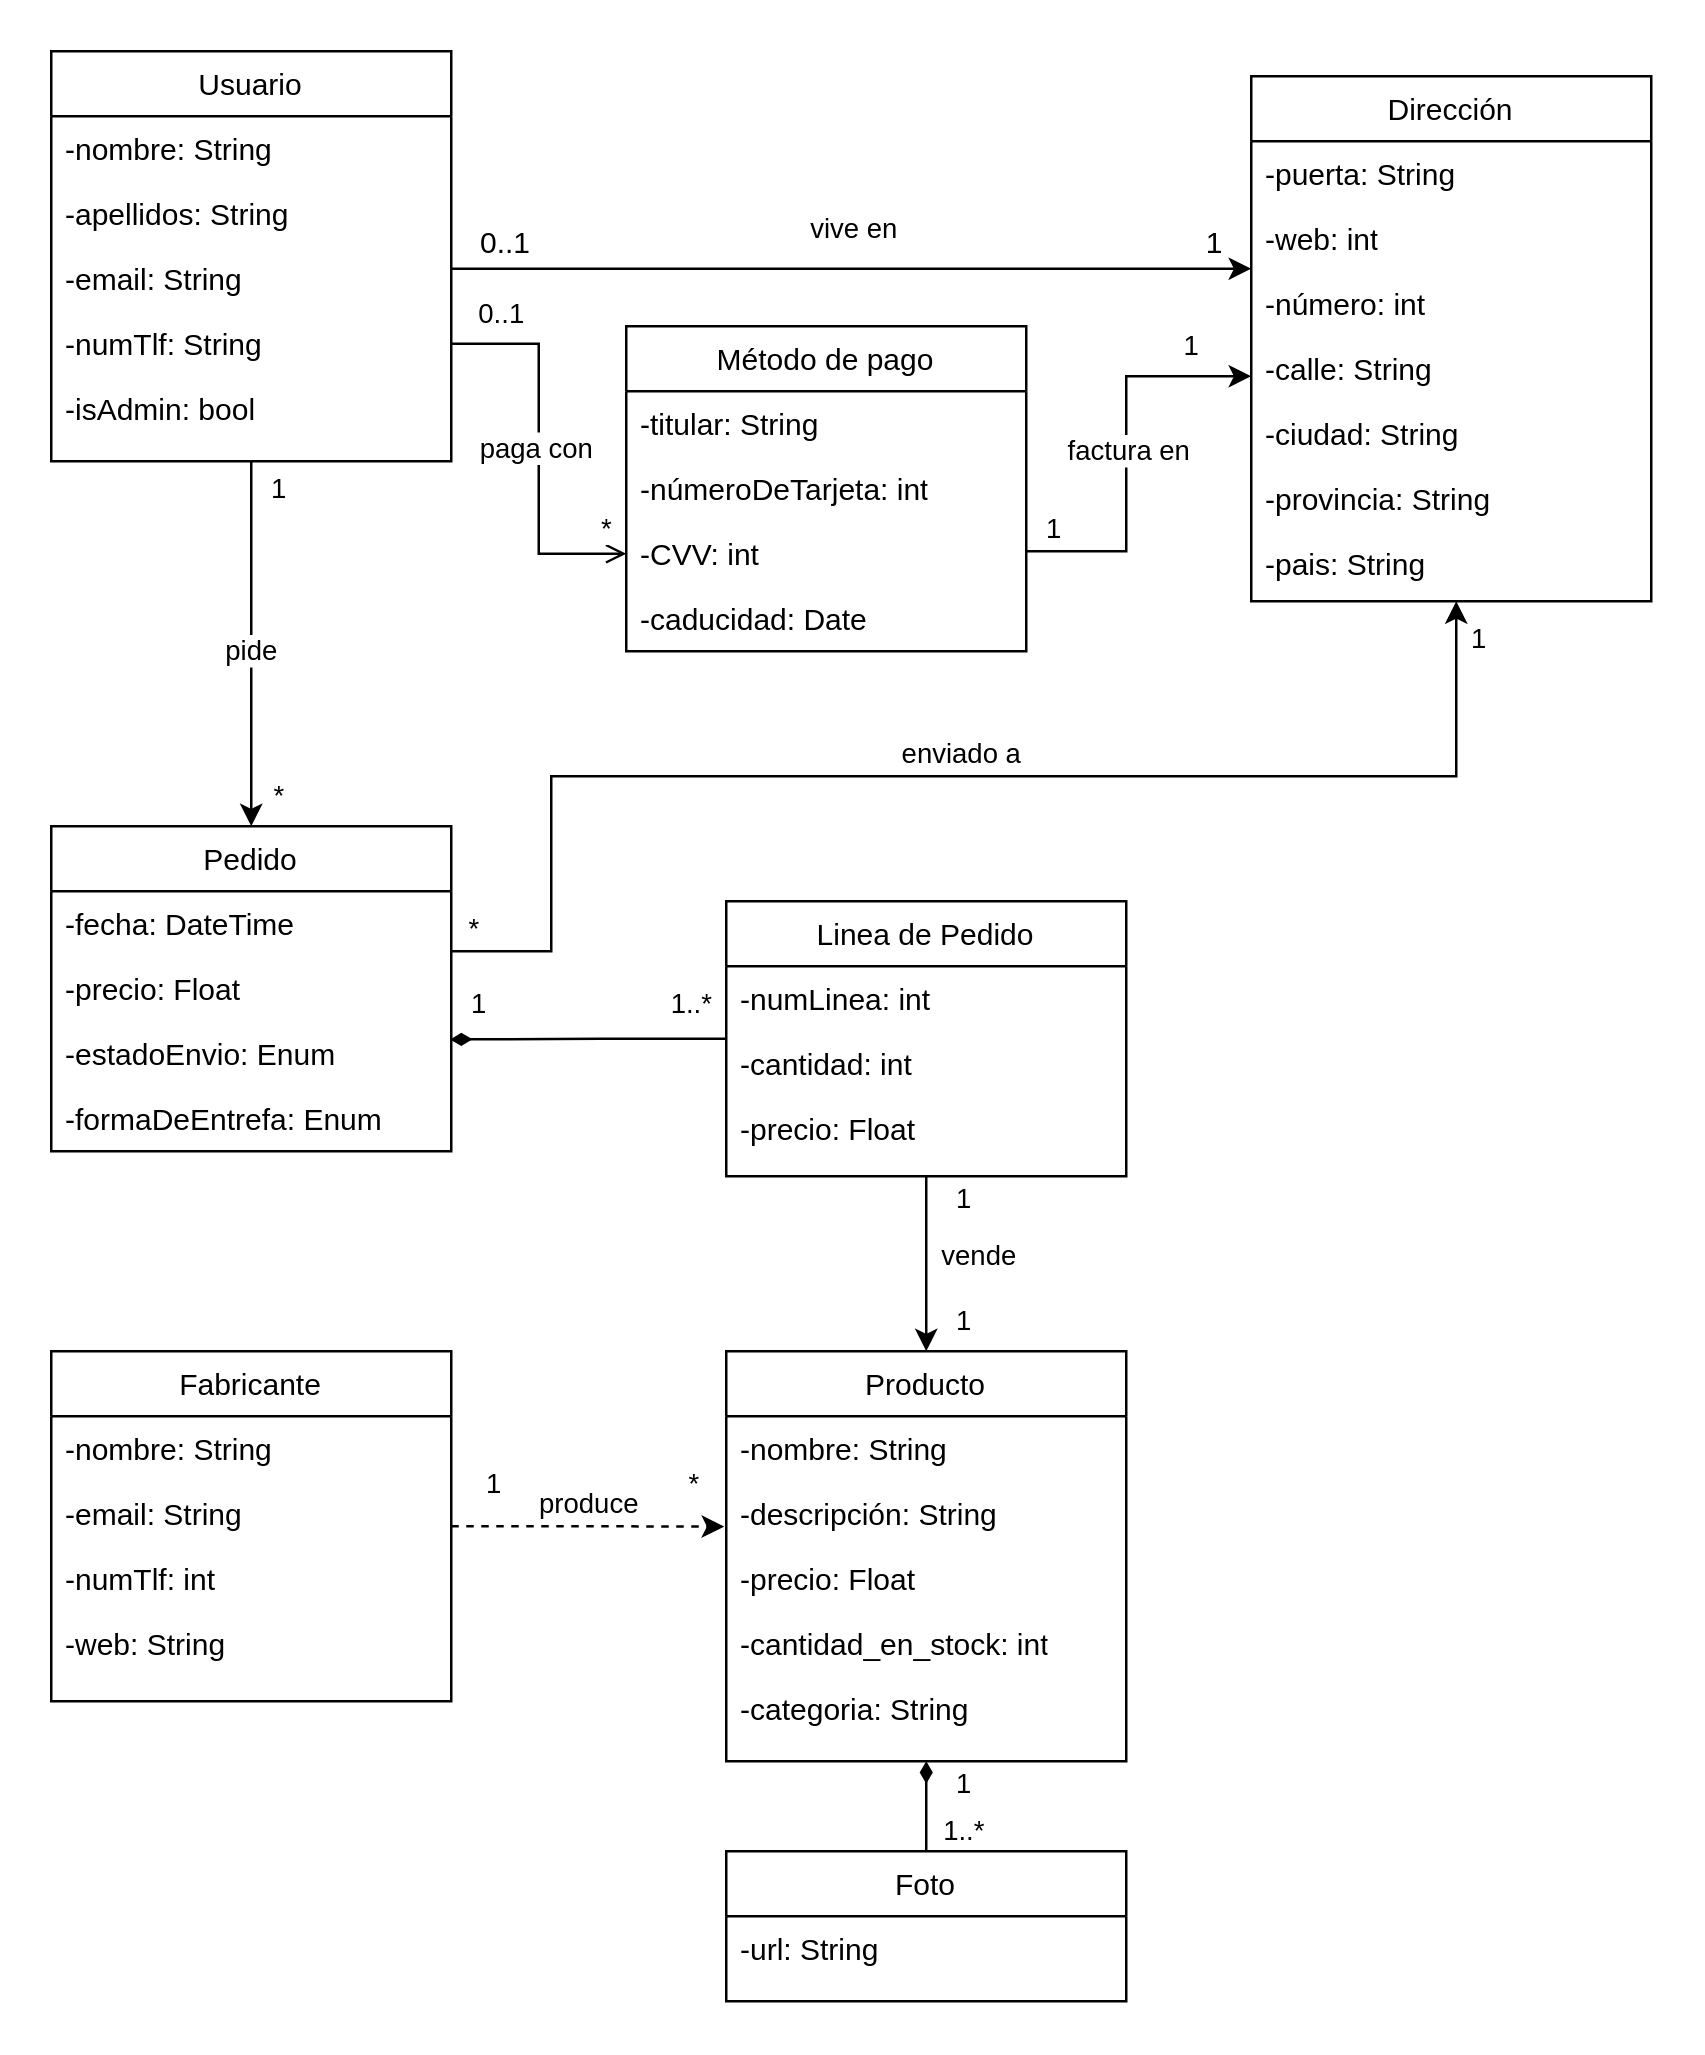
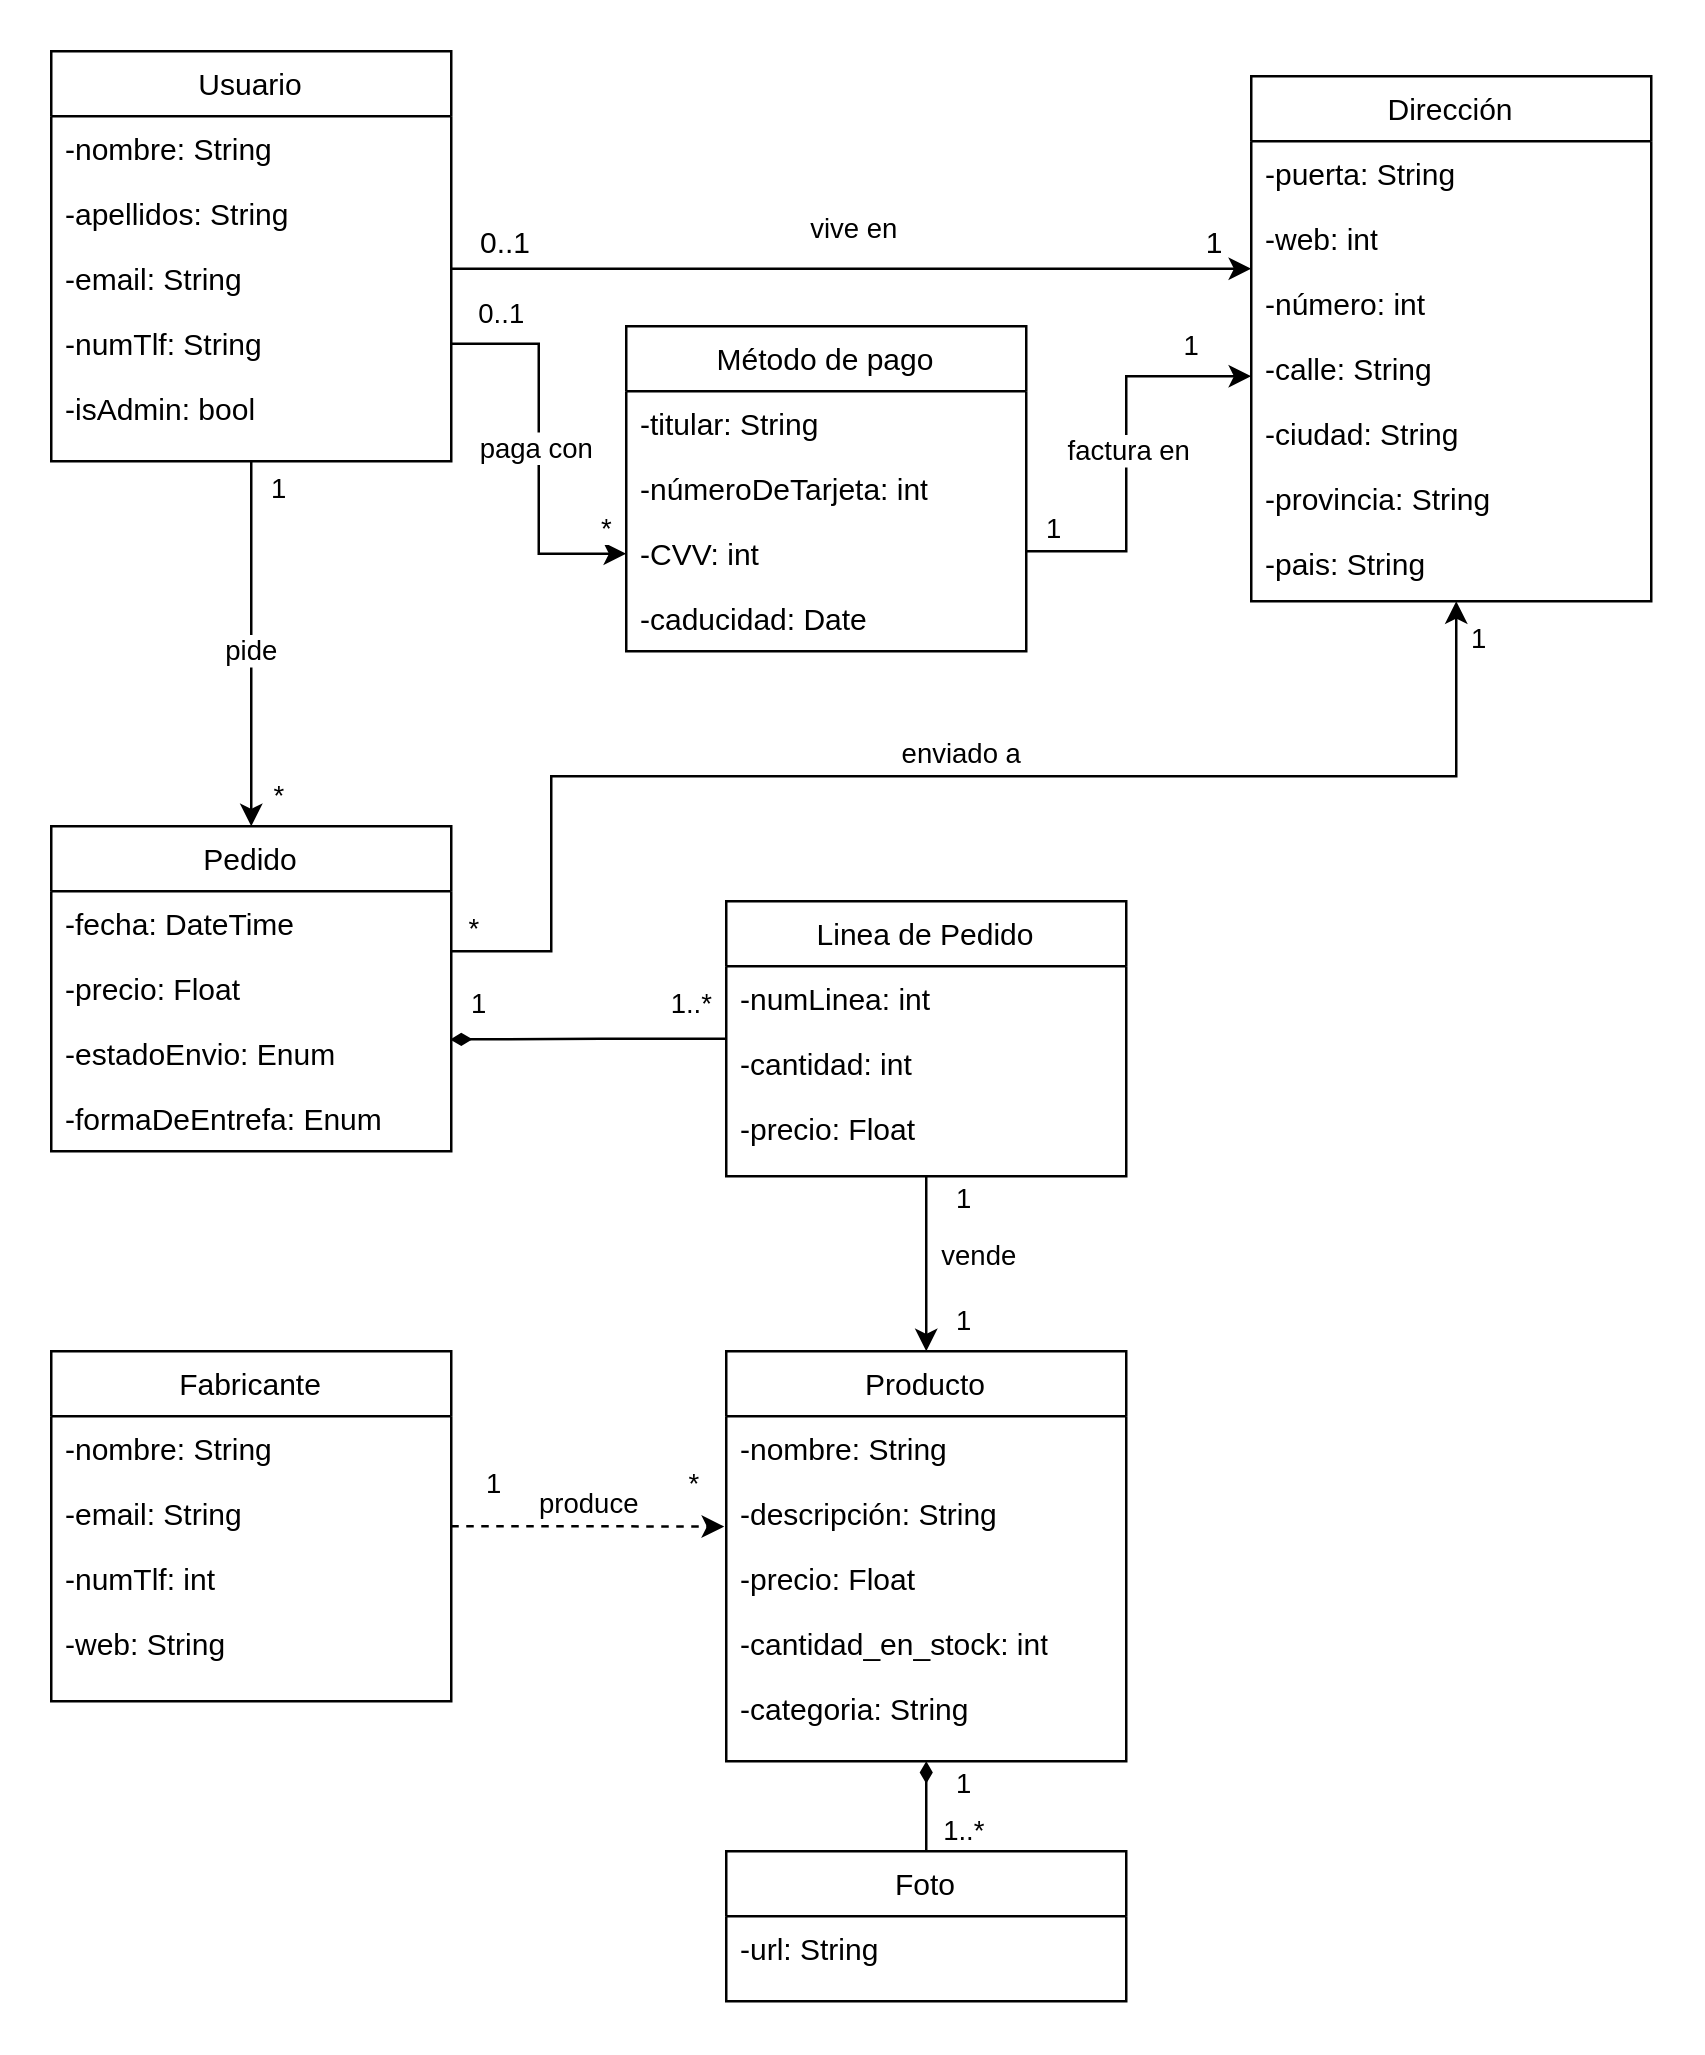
(612, 554) -> (608, 554)
